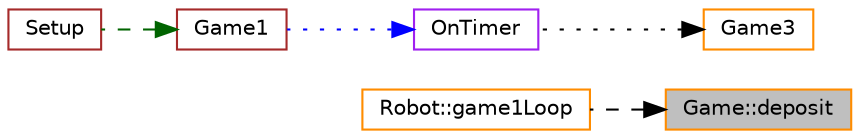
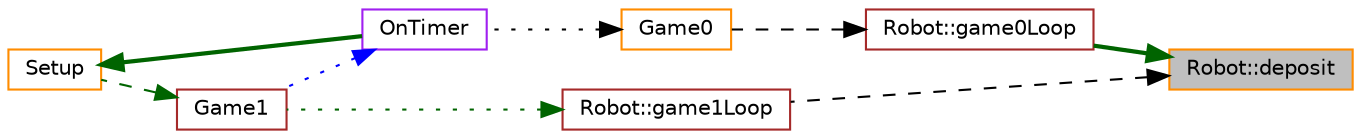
(55, 29) -> (55, 70)
(758, 29) -> (676, 29)
none -> (980, 29)
none -> (242, 49)
none -> (414, 110)
(476, 110) -> (676, 110)
(758, 110) -> (1261, 70)
